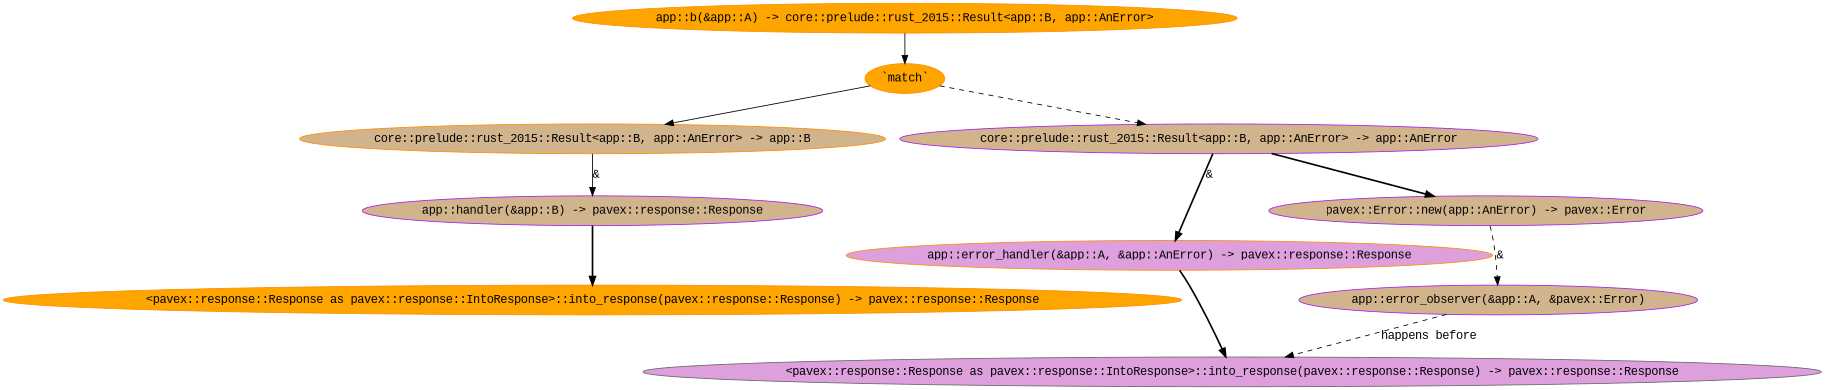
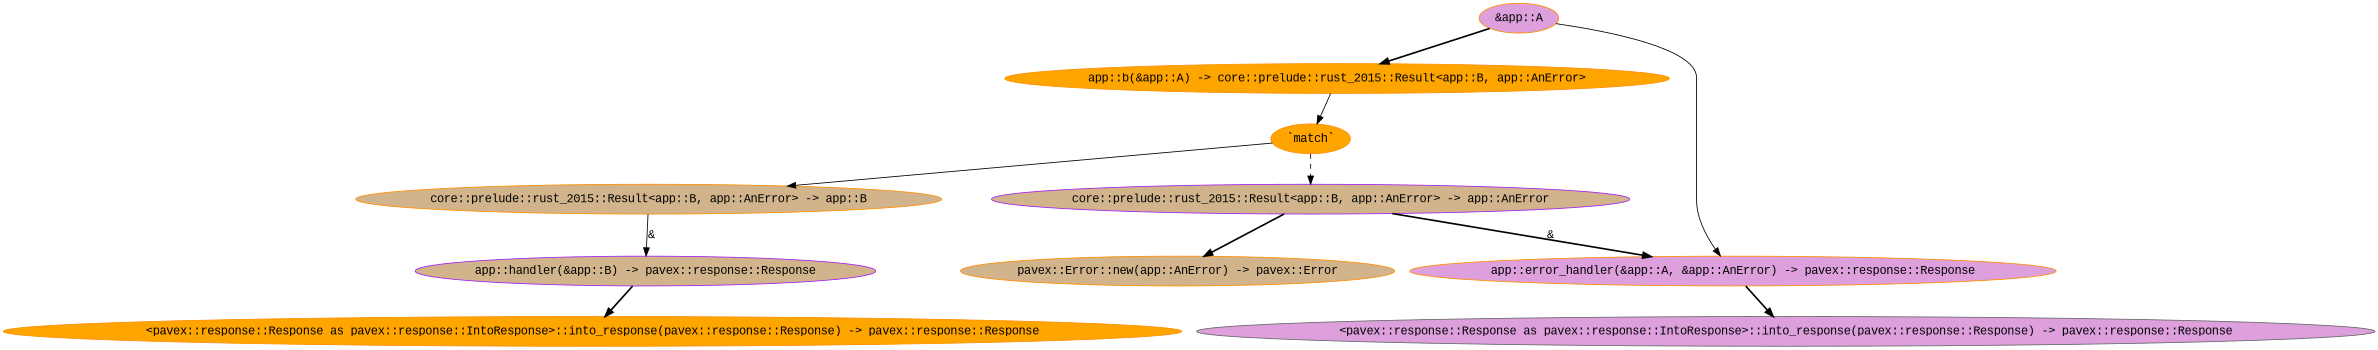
none -> (1519, 18)
(1486, 211) -> (1178, 271)
(1498, 300) -> none
